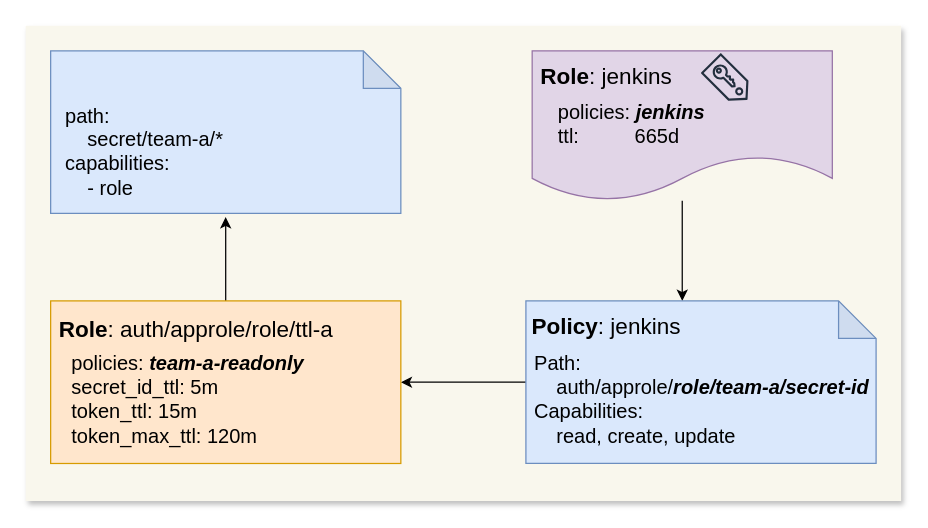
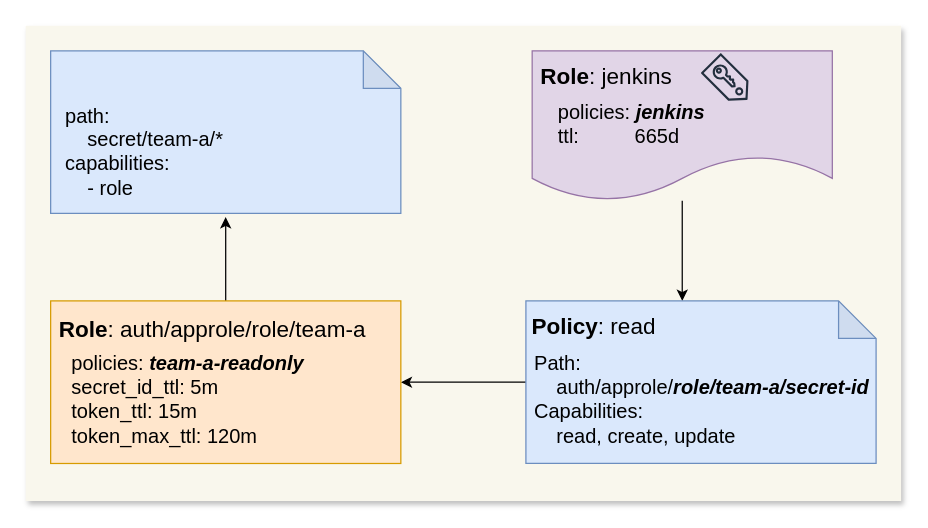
(171, 326) -> (178, 326)
(585, 327) -> (574, 327)
